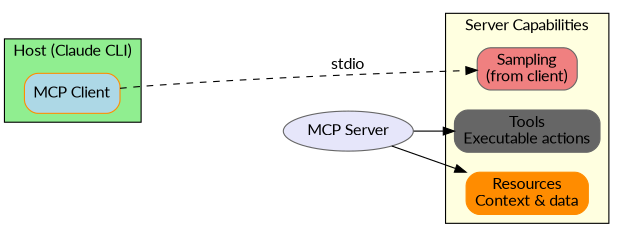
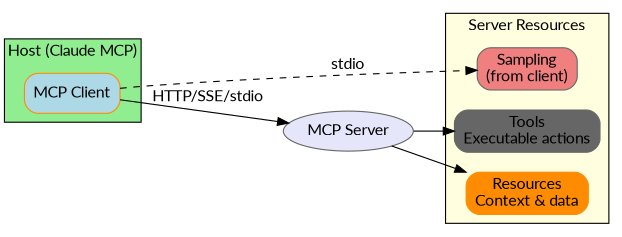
(527, 26) -> (527, 26)
(73, 52) -> (73, 52)
none -> (199, 111)
